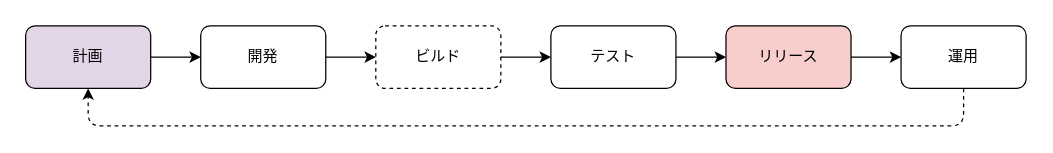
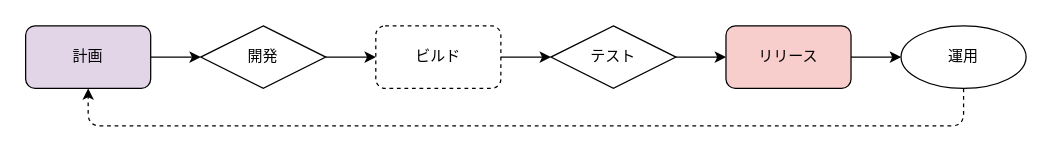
(263, 57) -> (263, 57)
(613, 57) -> (613, 57)
(963, 57) -> (963, 57)
